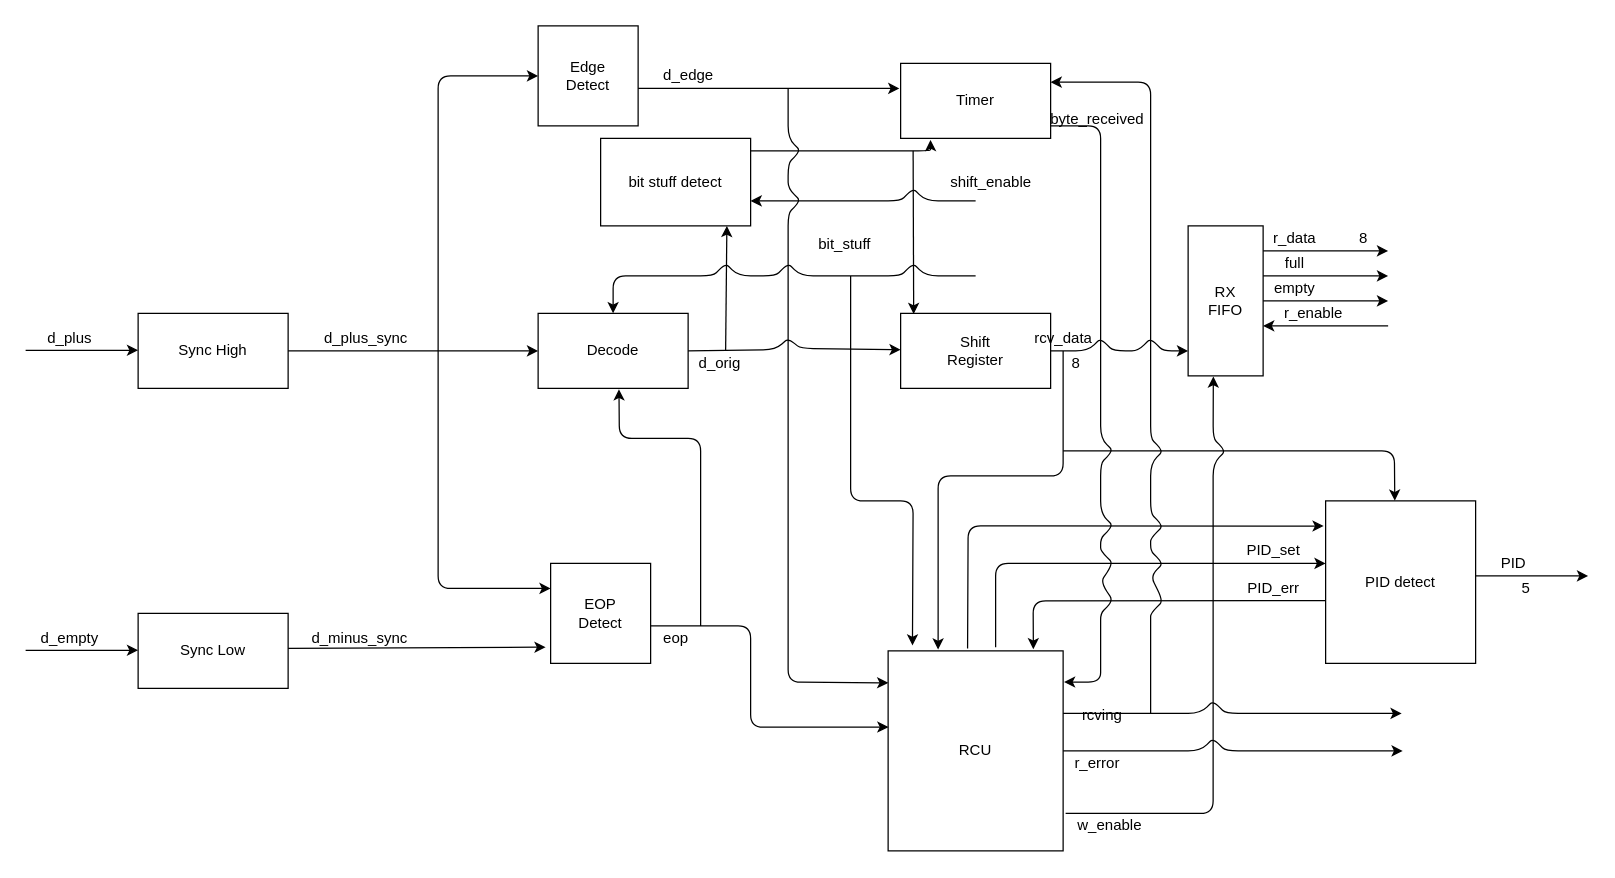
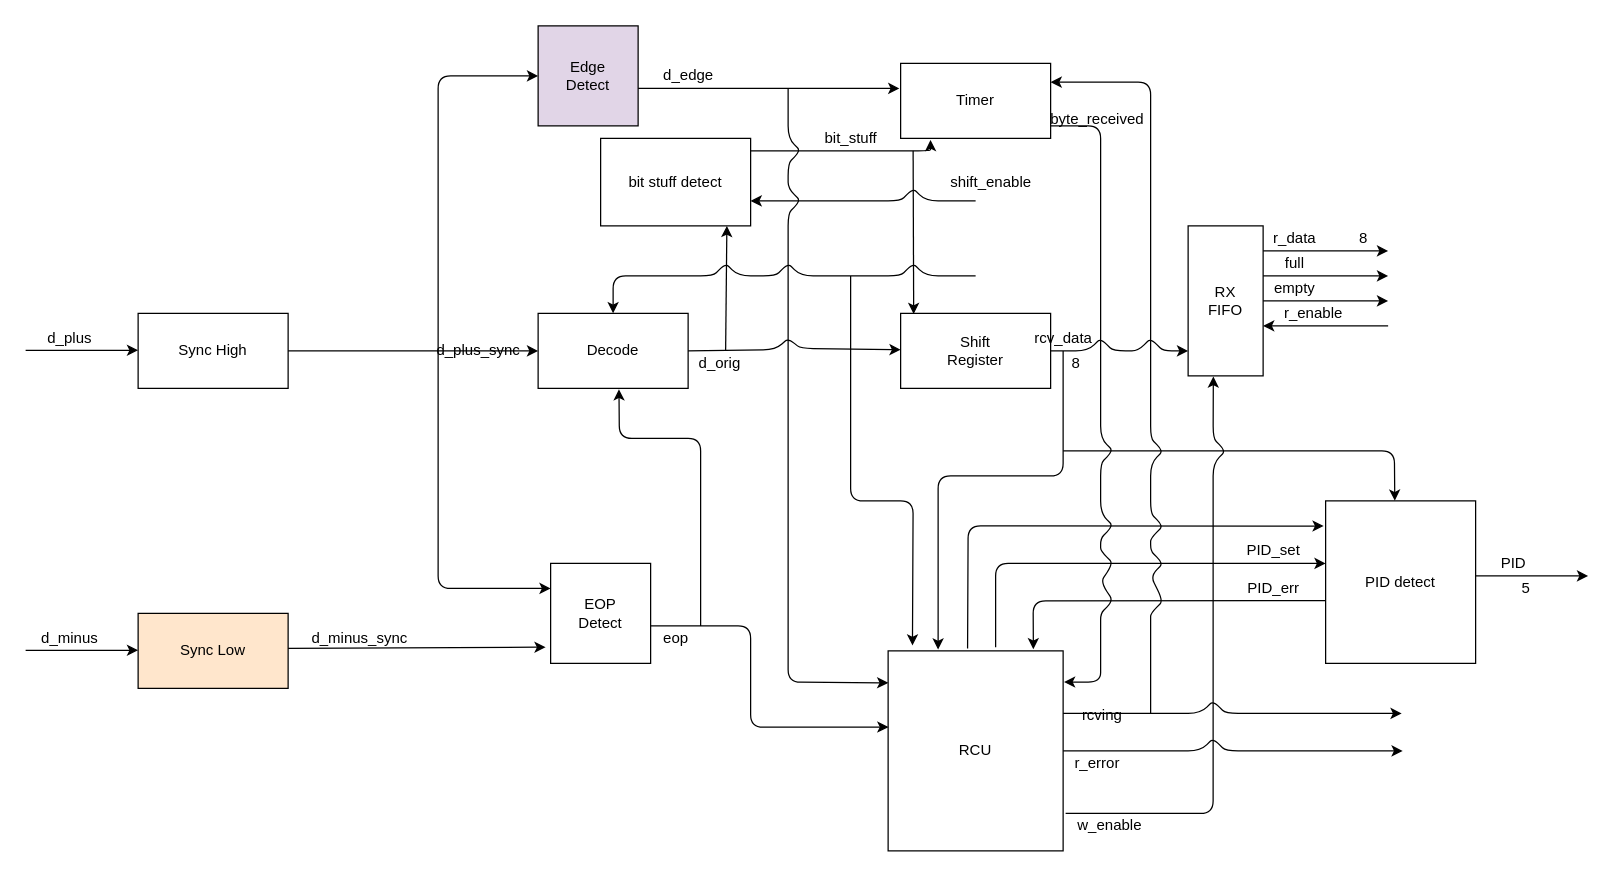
(588, 76) -> (588, 76)
(844, 244) -> (851, 138)
(366, 338) -> (478, 351)
(70, 638) -> (70, 638)
(213, 651) -> (213, 651)
